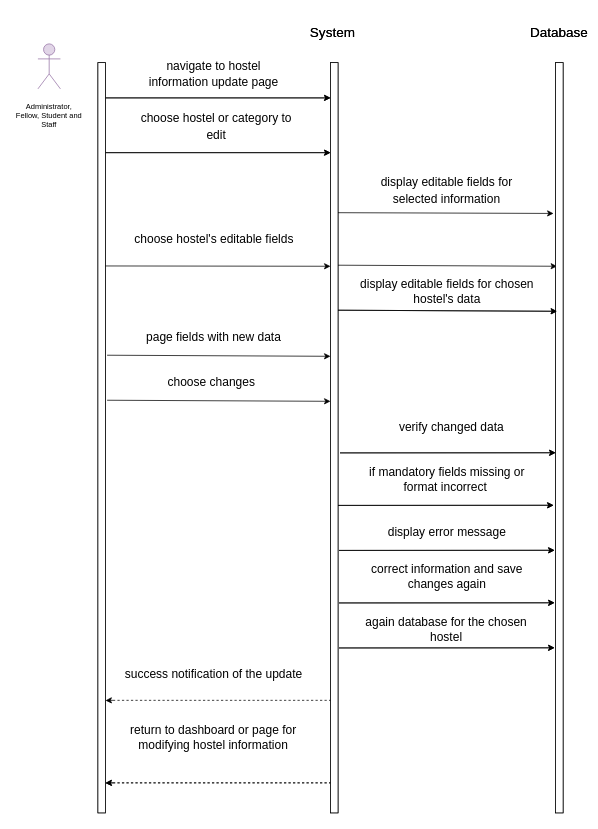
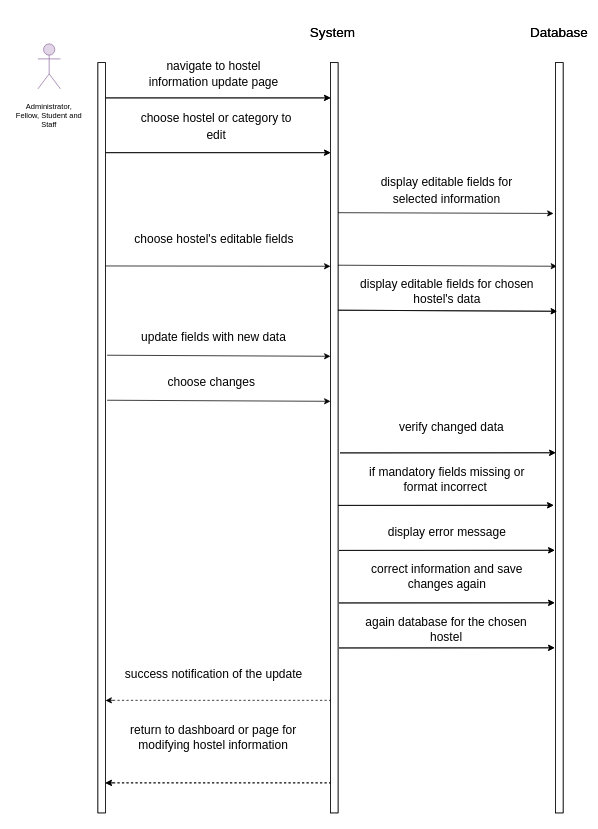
(214, 336) -> (214, 336)
